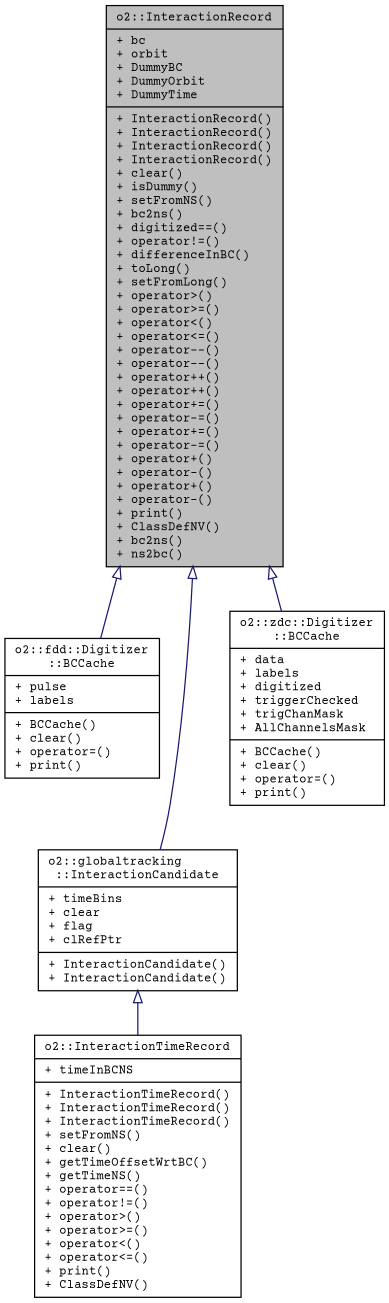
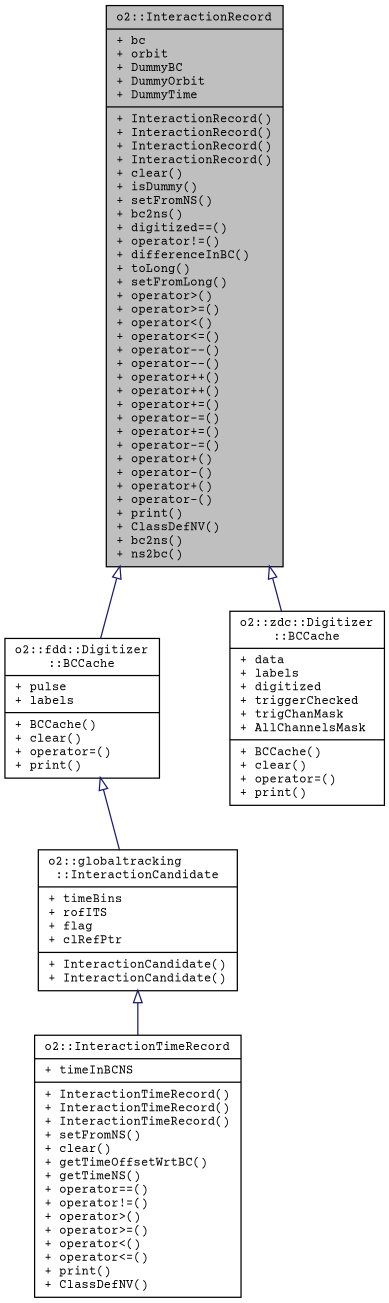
(182, 715) -> (112, 820)
(75, 912) -> (78, 912)
